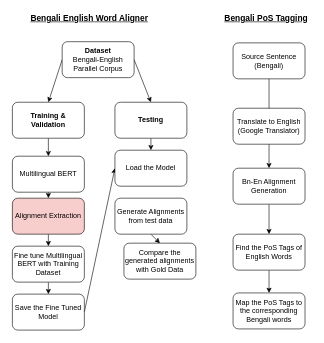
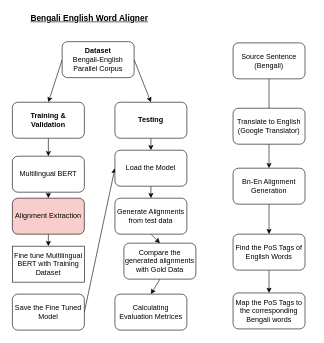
(266, 18) -> none
none -> (151, 192)
(48, 264) -> (48, 264)
none -> (157, 285)
(48, 286) -> none
none -> (151, 312)
